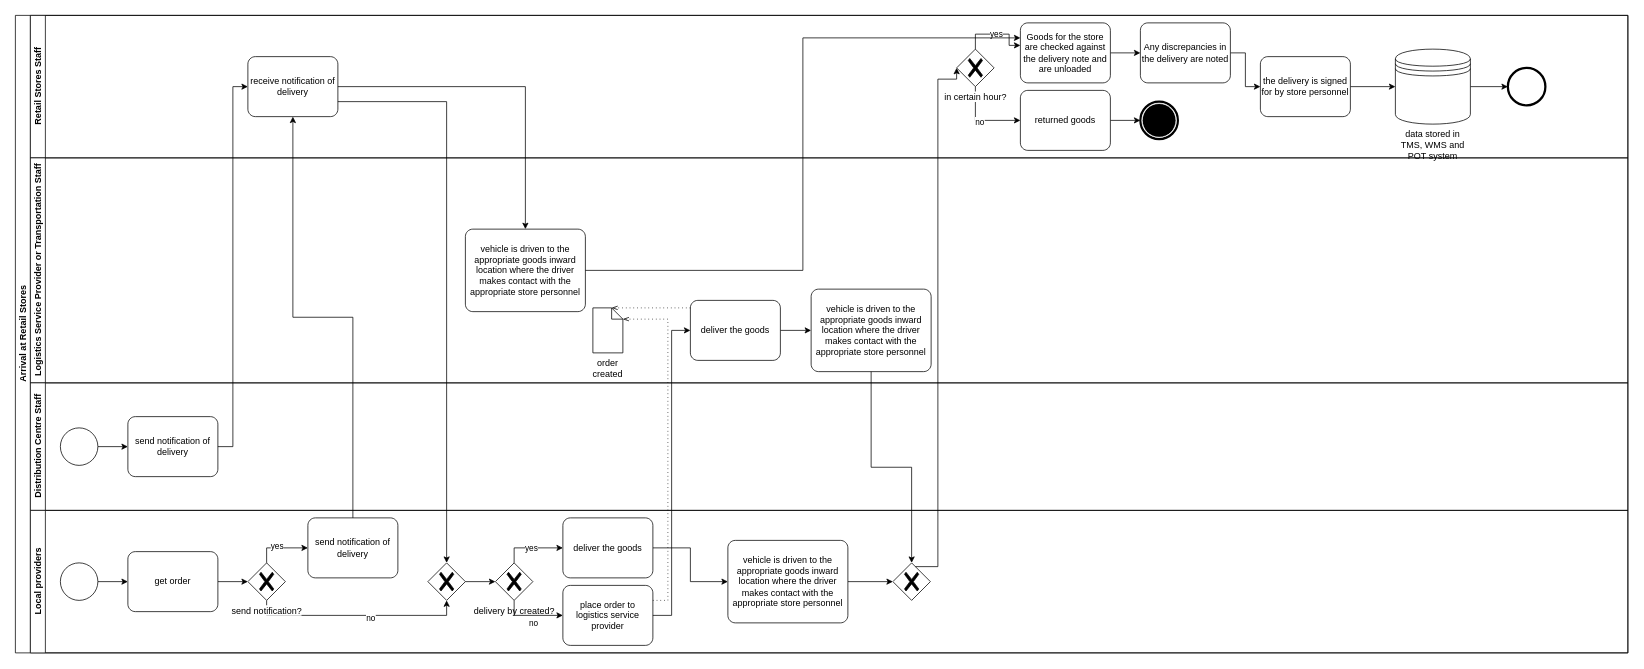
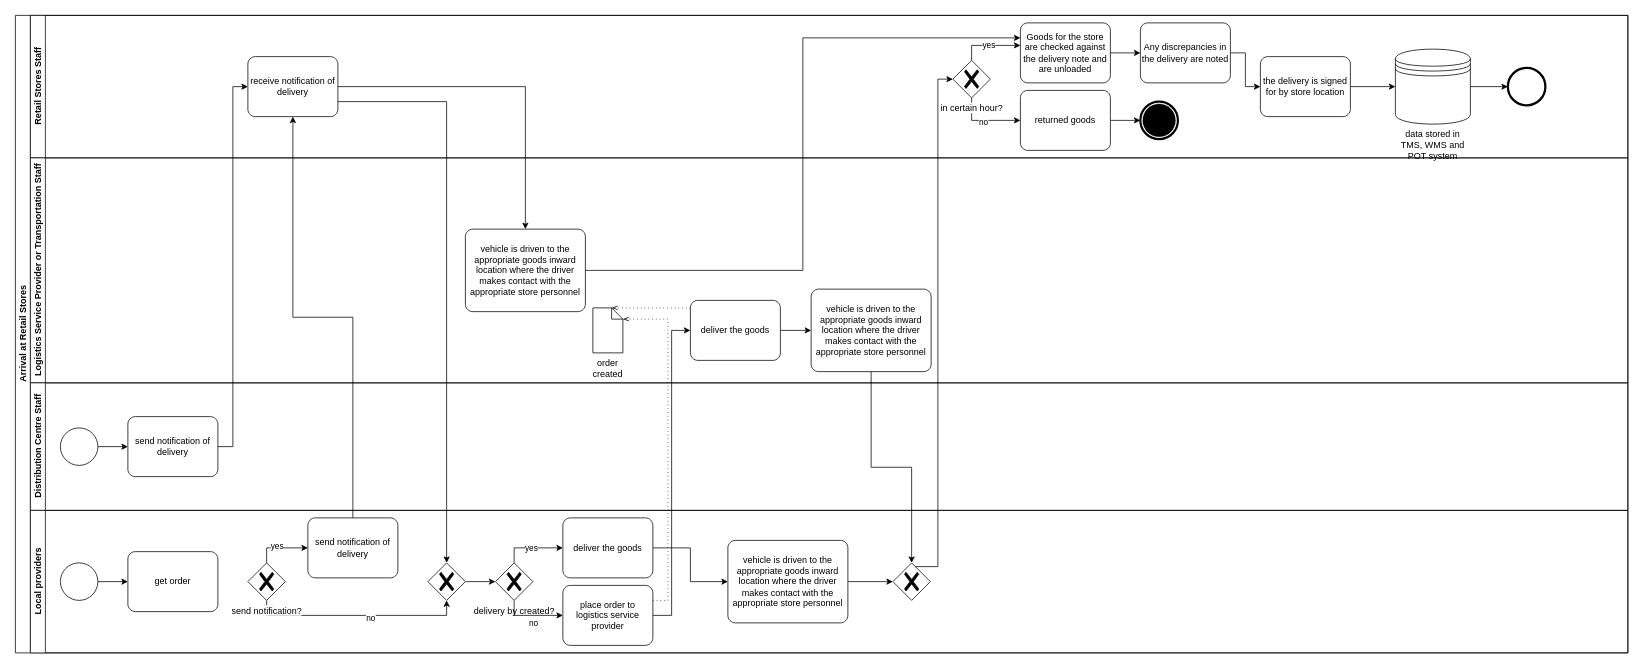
(975, 68) -> (972, 79)
(1305, 87) -> (1305, 87)
(230, 582) -> none
